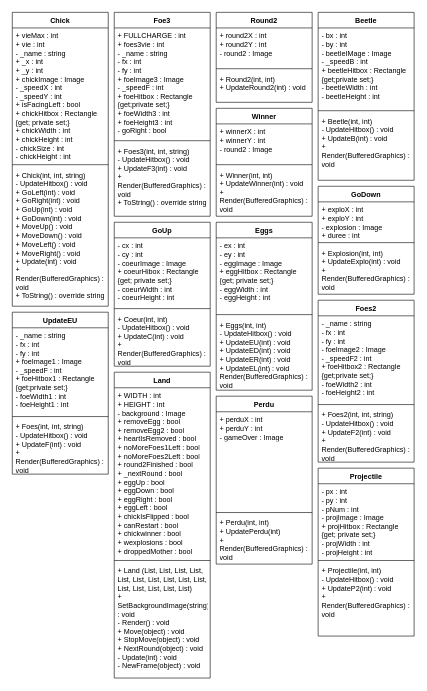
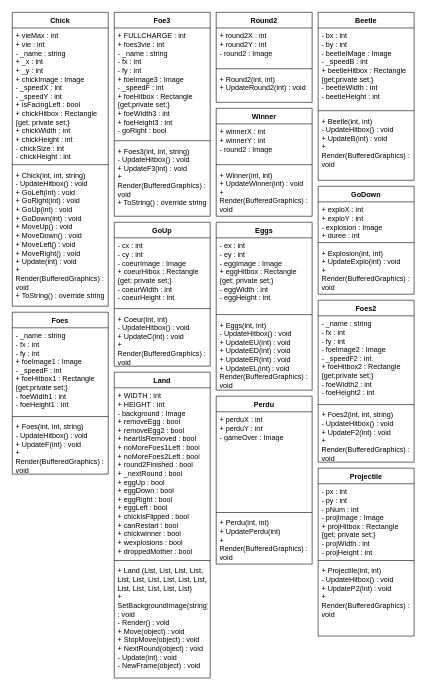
(60, 321) -> (60, 321)
